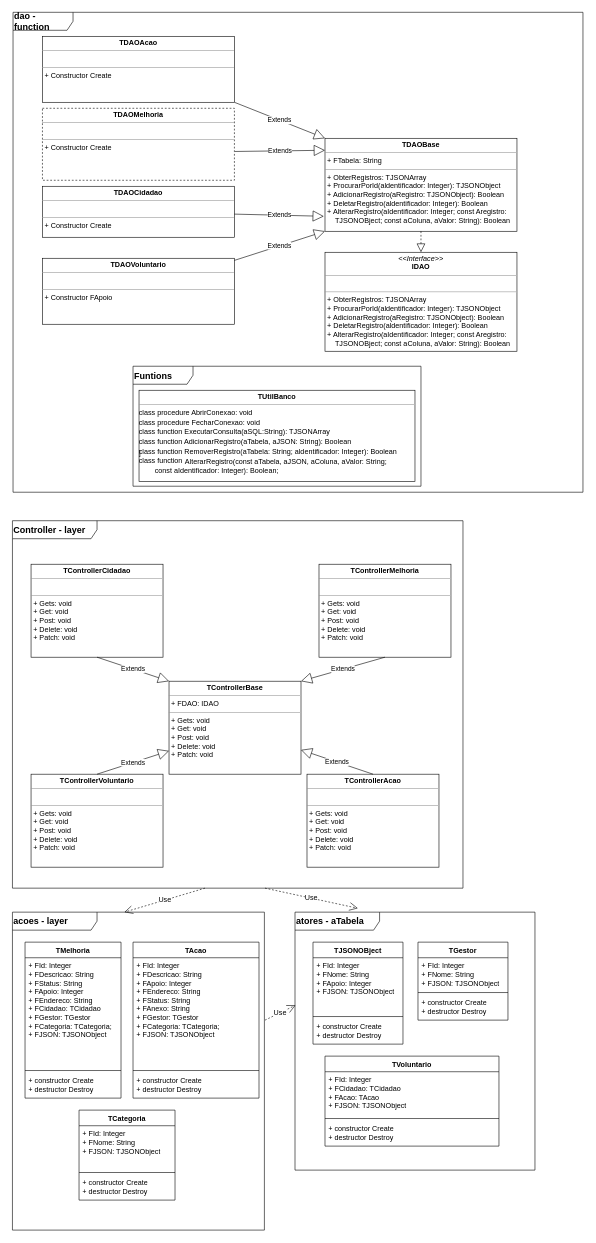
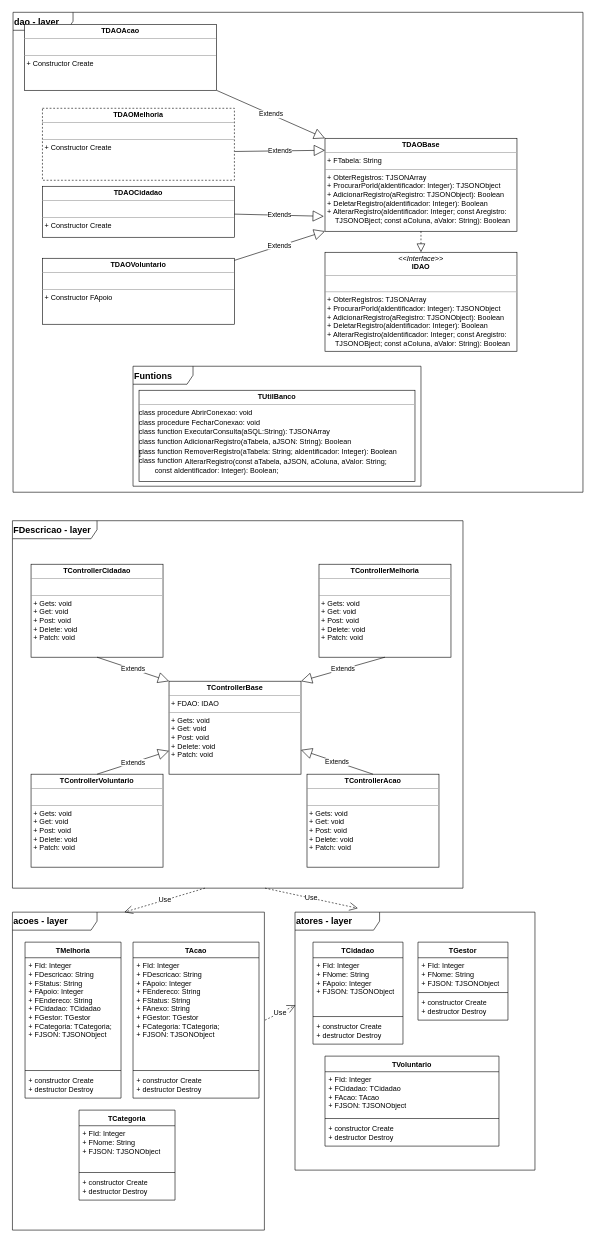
(40, 21) -> (33, 21)
(138, 69) -> (120, 57)
(45, 530) -> (46, 530)
(326, 921) -> (322, 921)
(358, 951) -> (358, 951)
